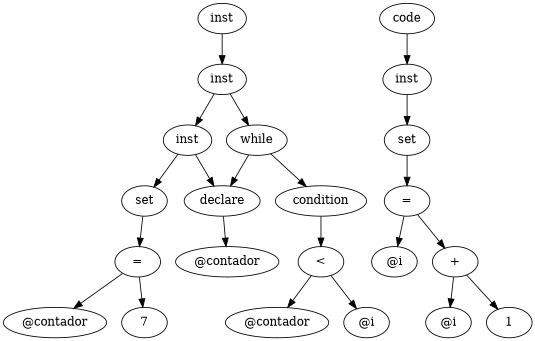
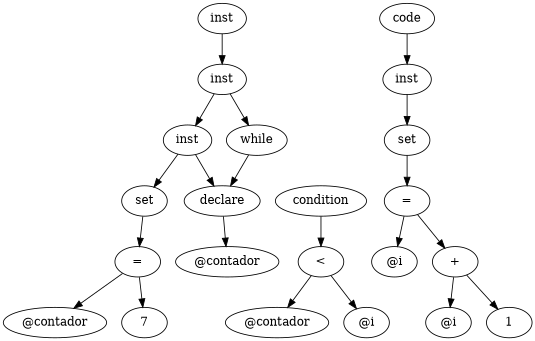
(285, 167) -> none
